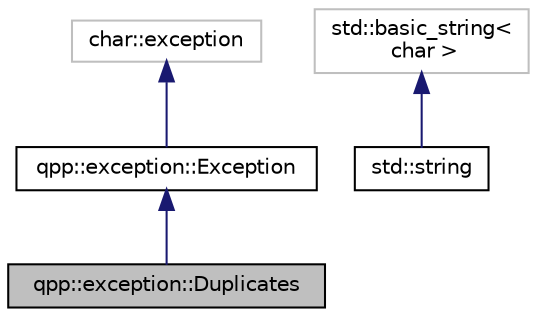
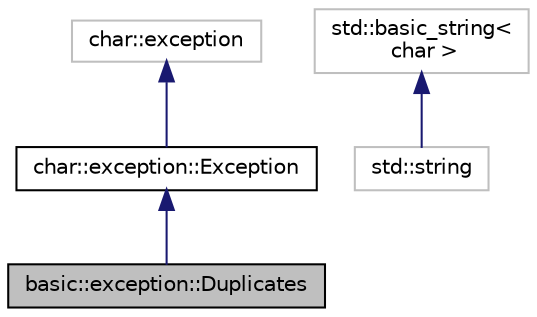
(167, 169) -> (167, 169)
(422, 169) -> (422, 169)
(167, 286) -> (167, 286)
